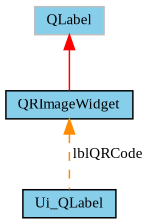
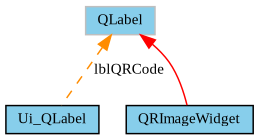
(69, 162) -> (82, 76)
